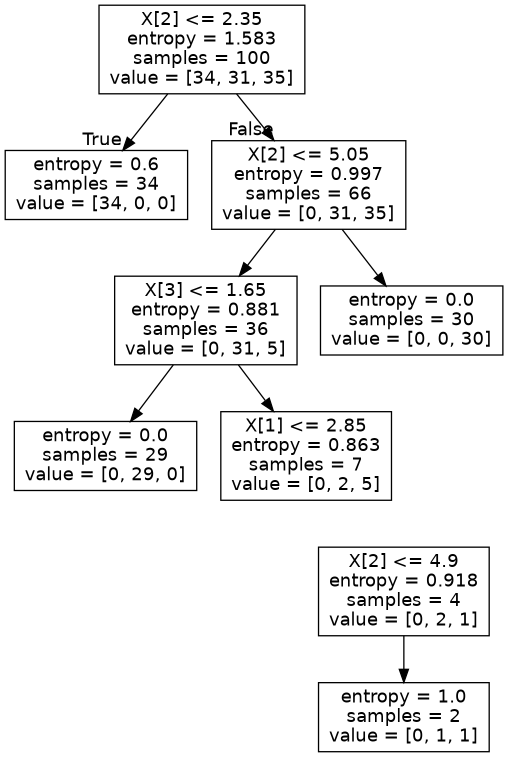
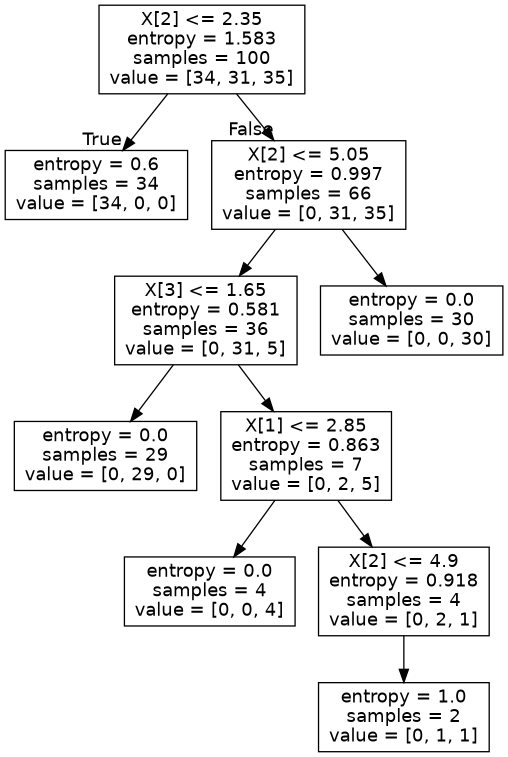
(206, 320) -> (206, 320)
none -> (351, 518)
none -> (210, 591)
